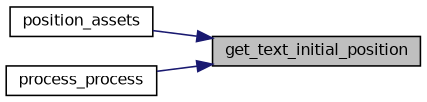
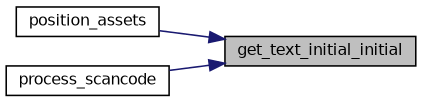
(316, 51) -> (320, 51)
(81, 81) -> (88, 81)
